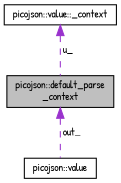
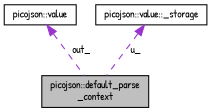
(60, 15) -> (151, 15)
(60, 138) -> (69, 55)
